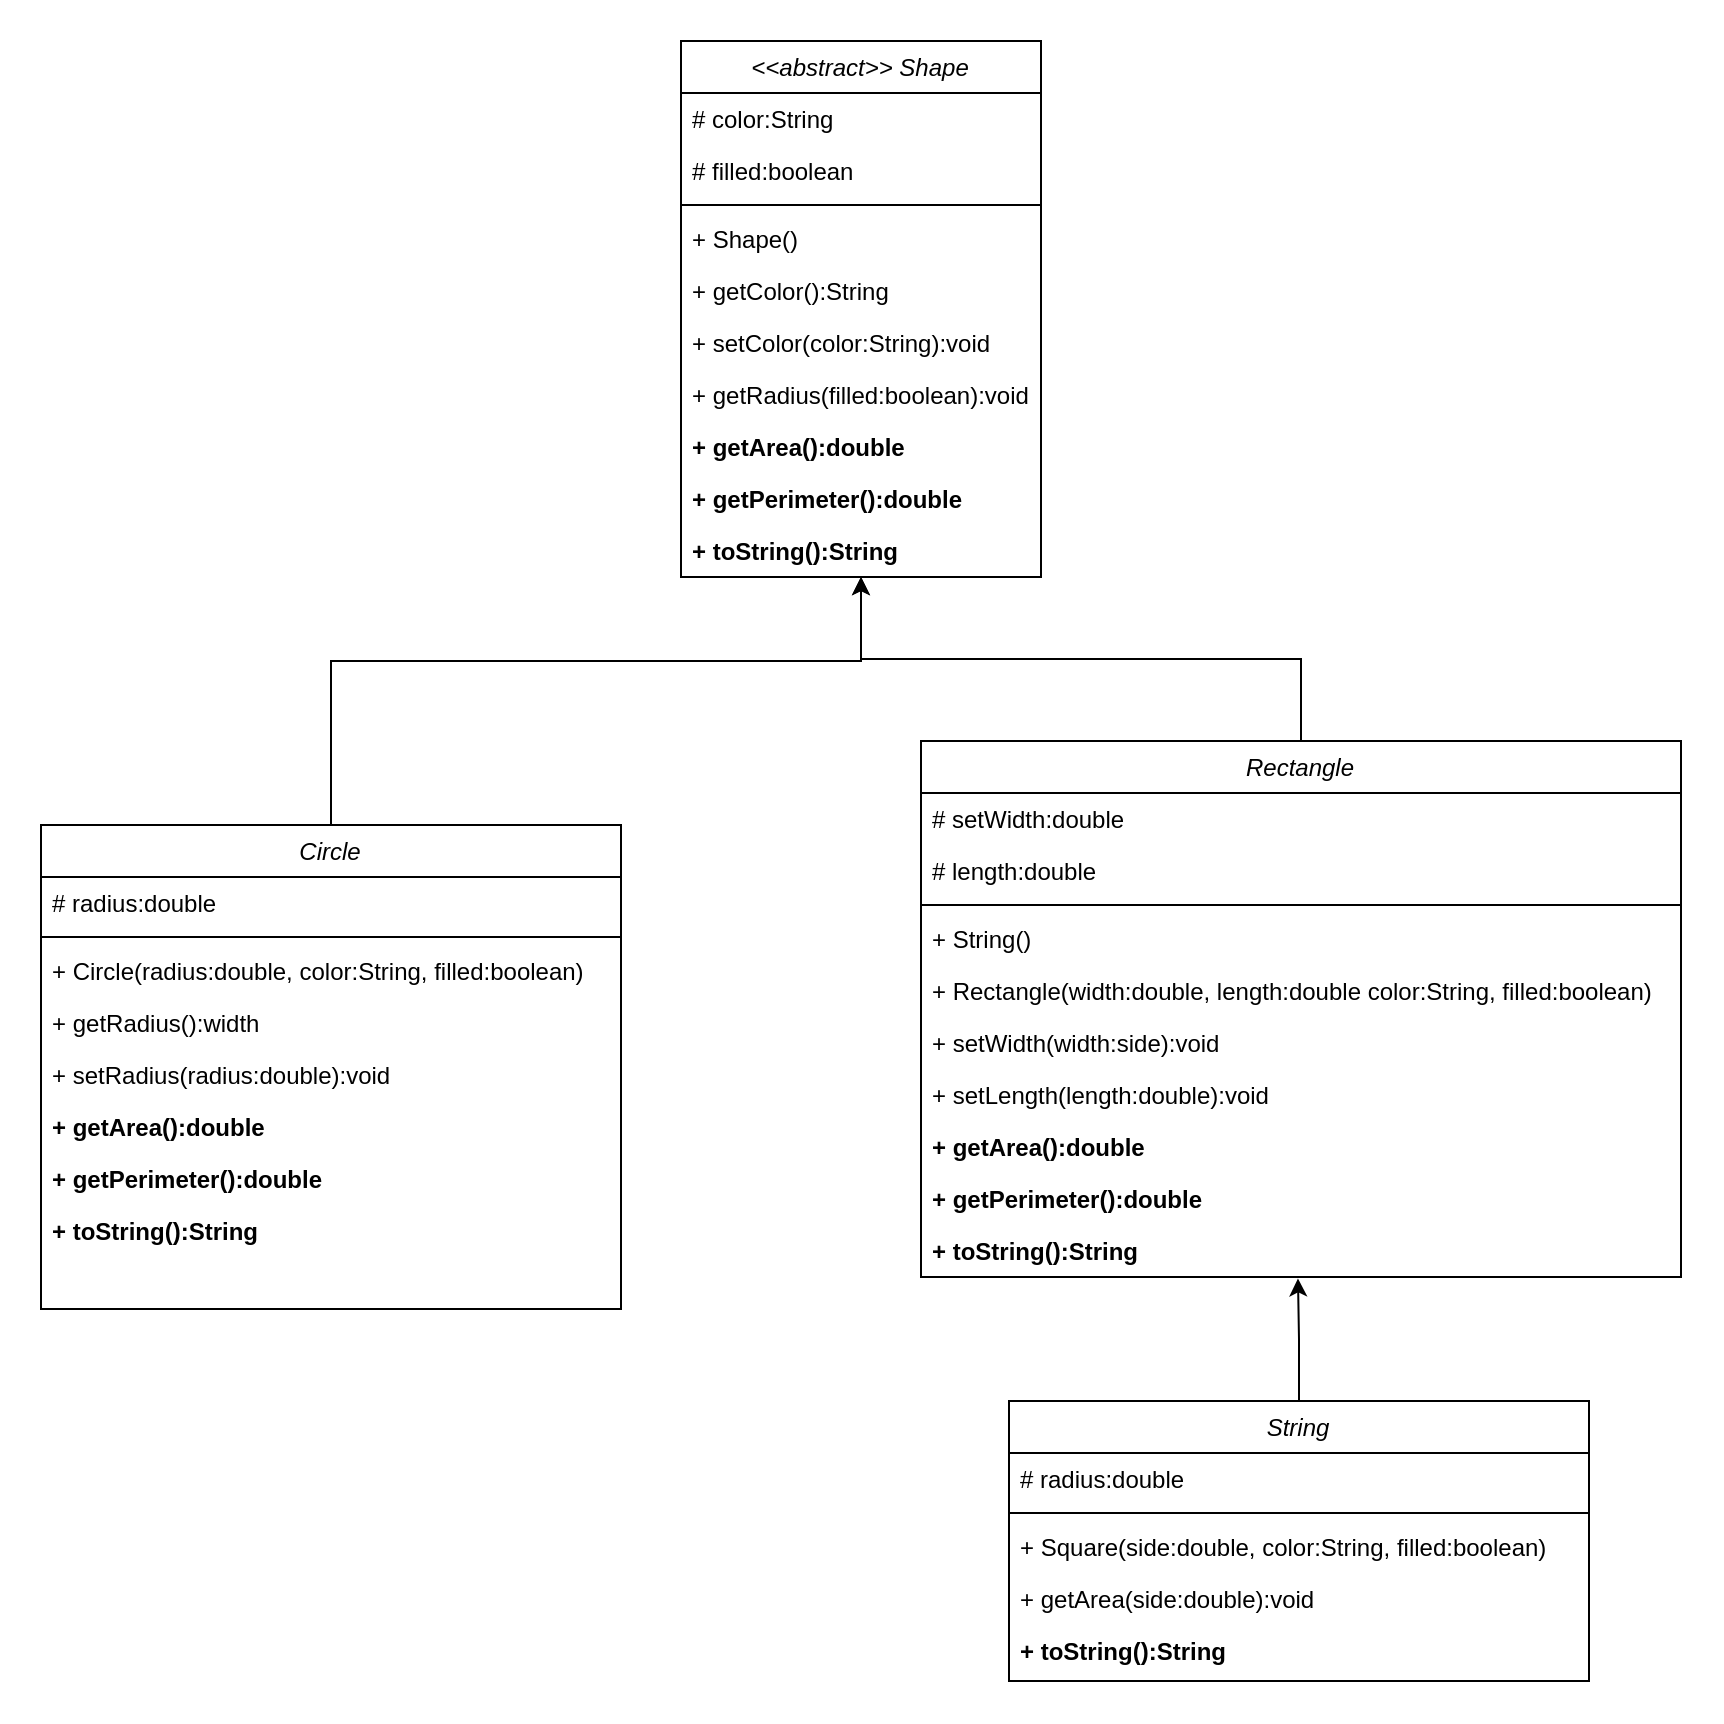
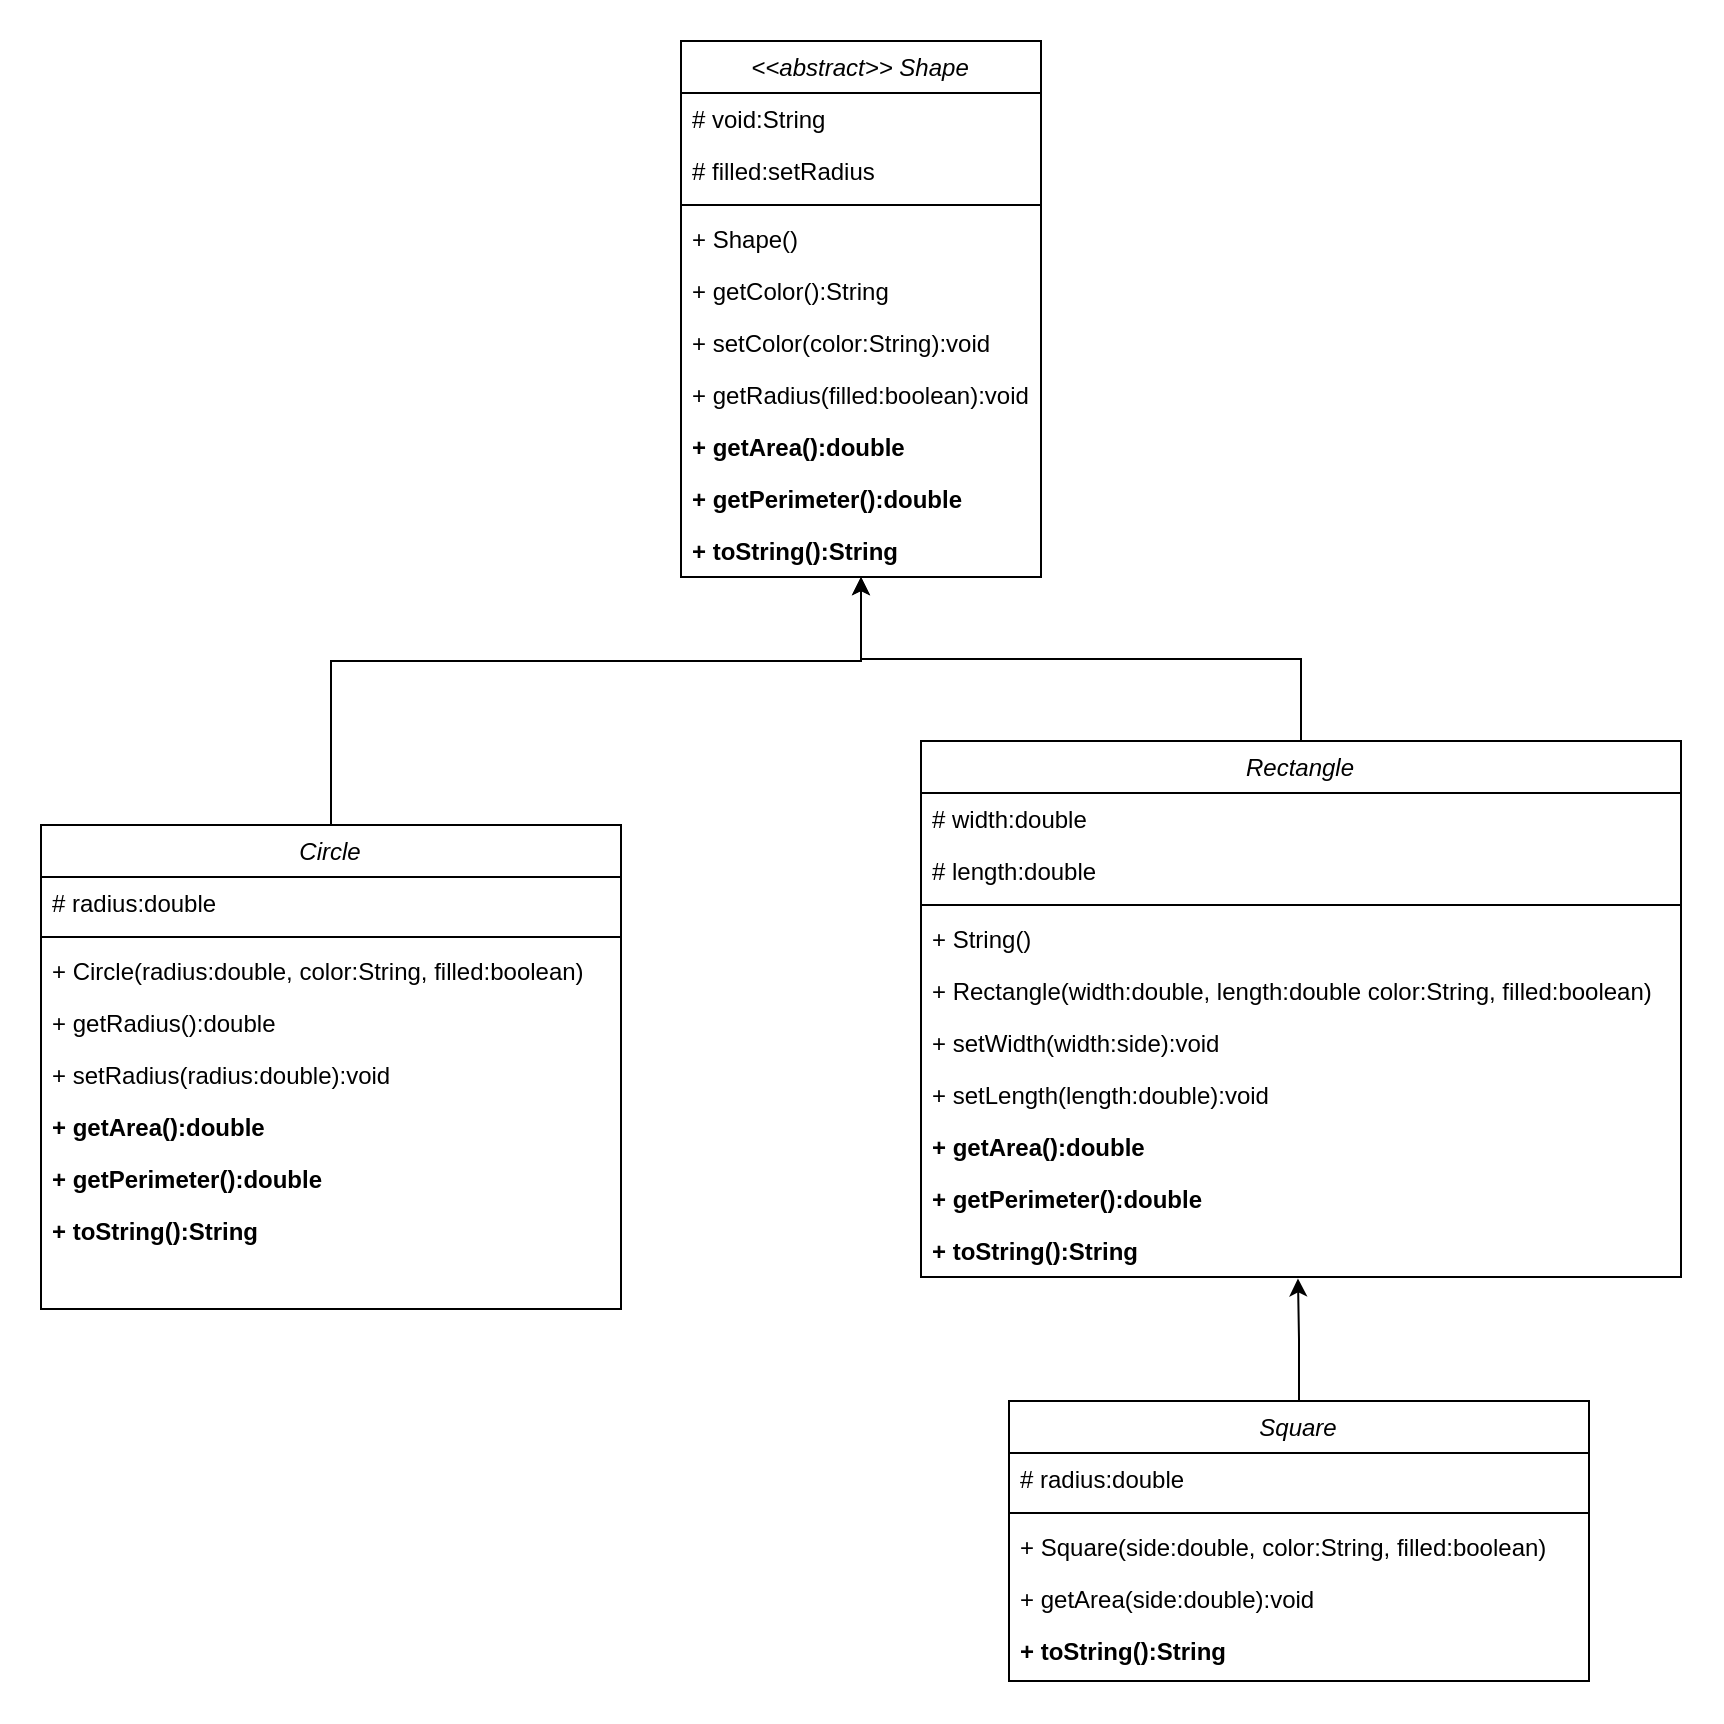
(774, 120) -> (767, 120)
(781, 172) -> (794, 172)
(1034, 820) -> (1014, 820)
(167, 1024) -> (174, 1024)
(1298, 1428) -> (1298, 1428)
